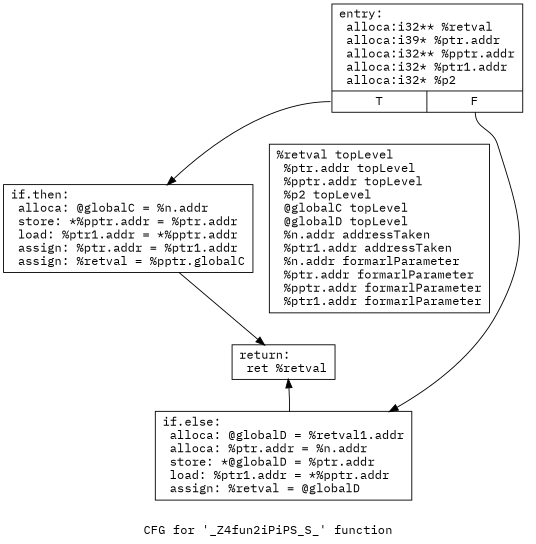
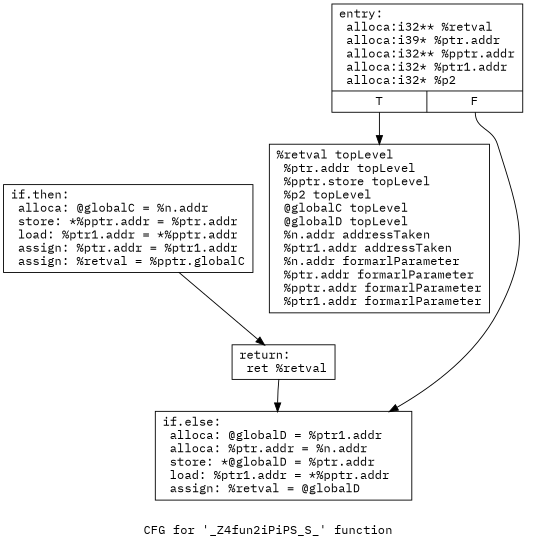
(246, 126) -> (379, 124)
(350, 181) -> (354, 181)
(289, 400) -> (278, 391)
(284, 435) -> (272, 435)
